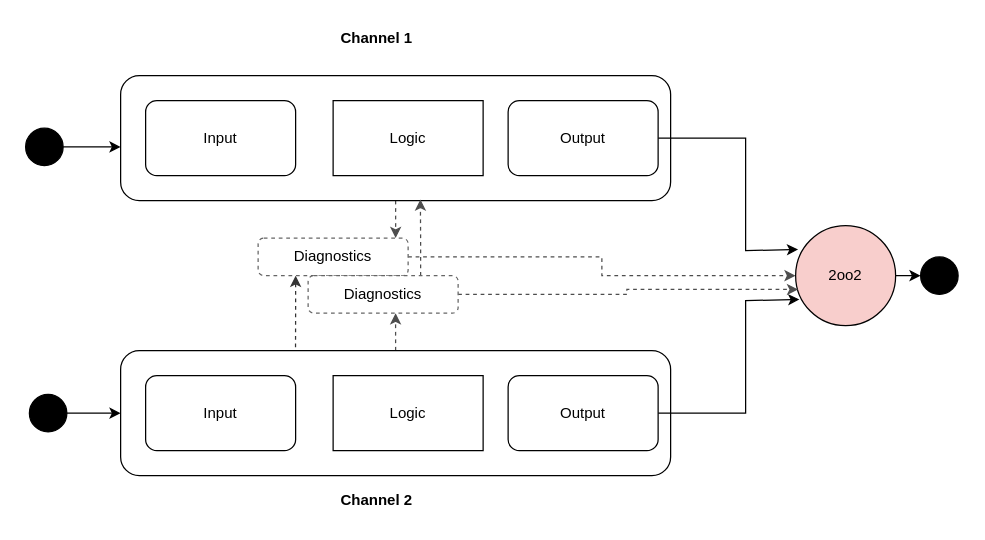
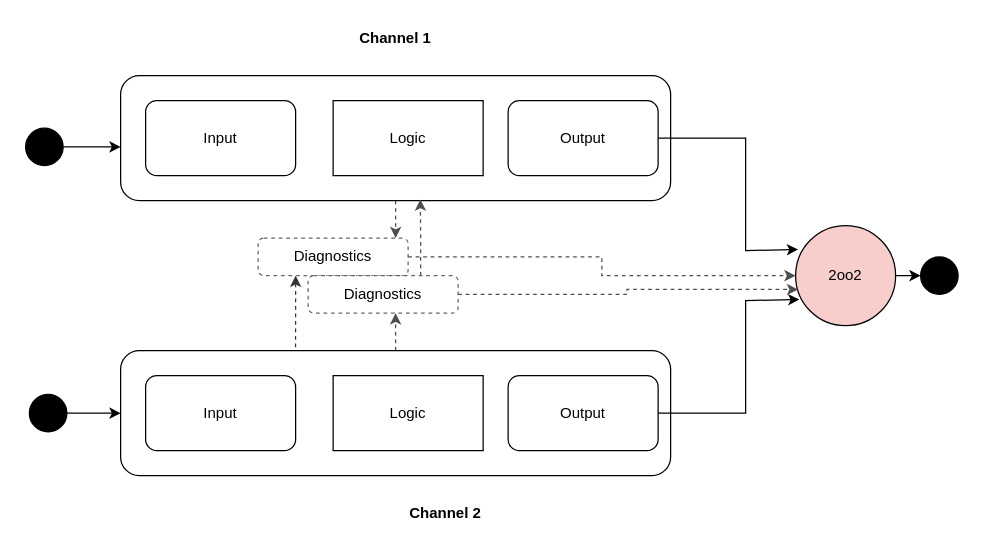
(377, 38) -> (396, 38)
(377, 501) -> (446, 513)
